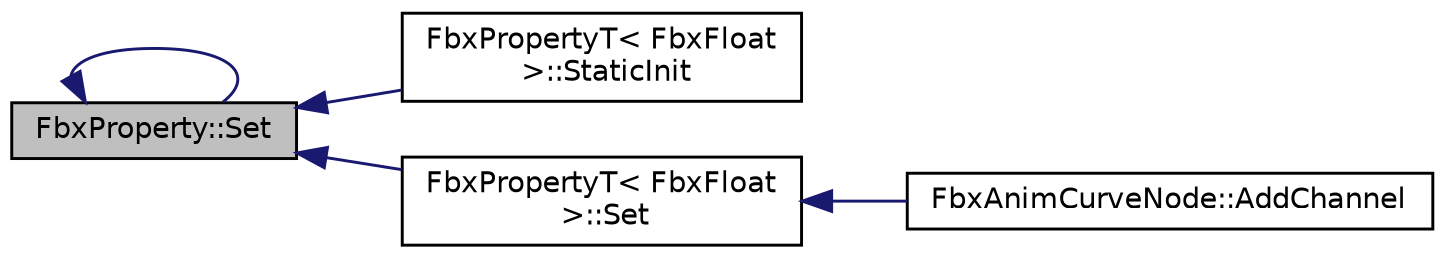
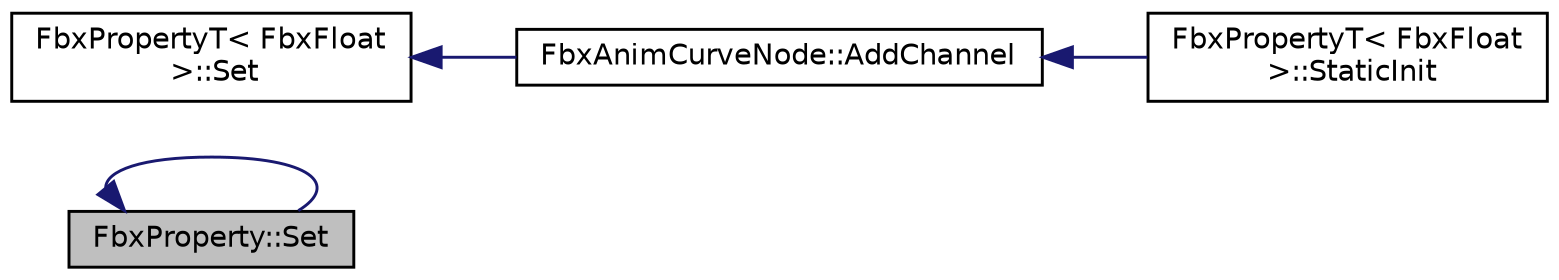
(364, 96) -> (1110, 57)
(364, 164) -> none
